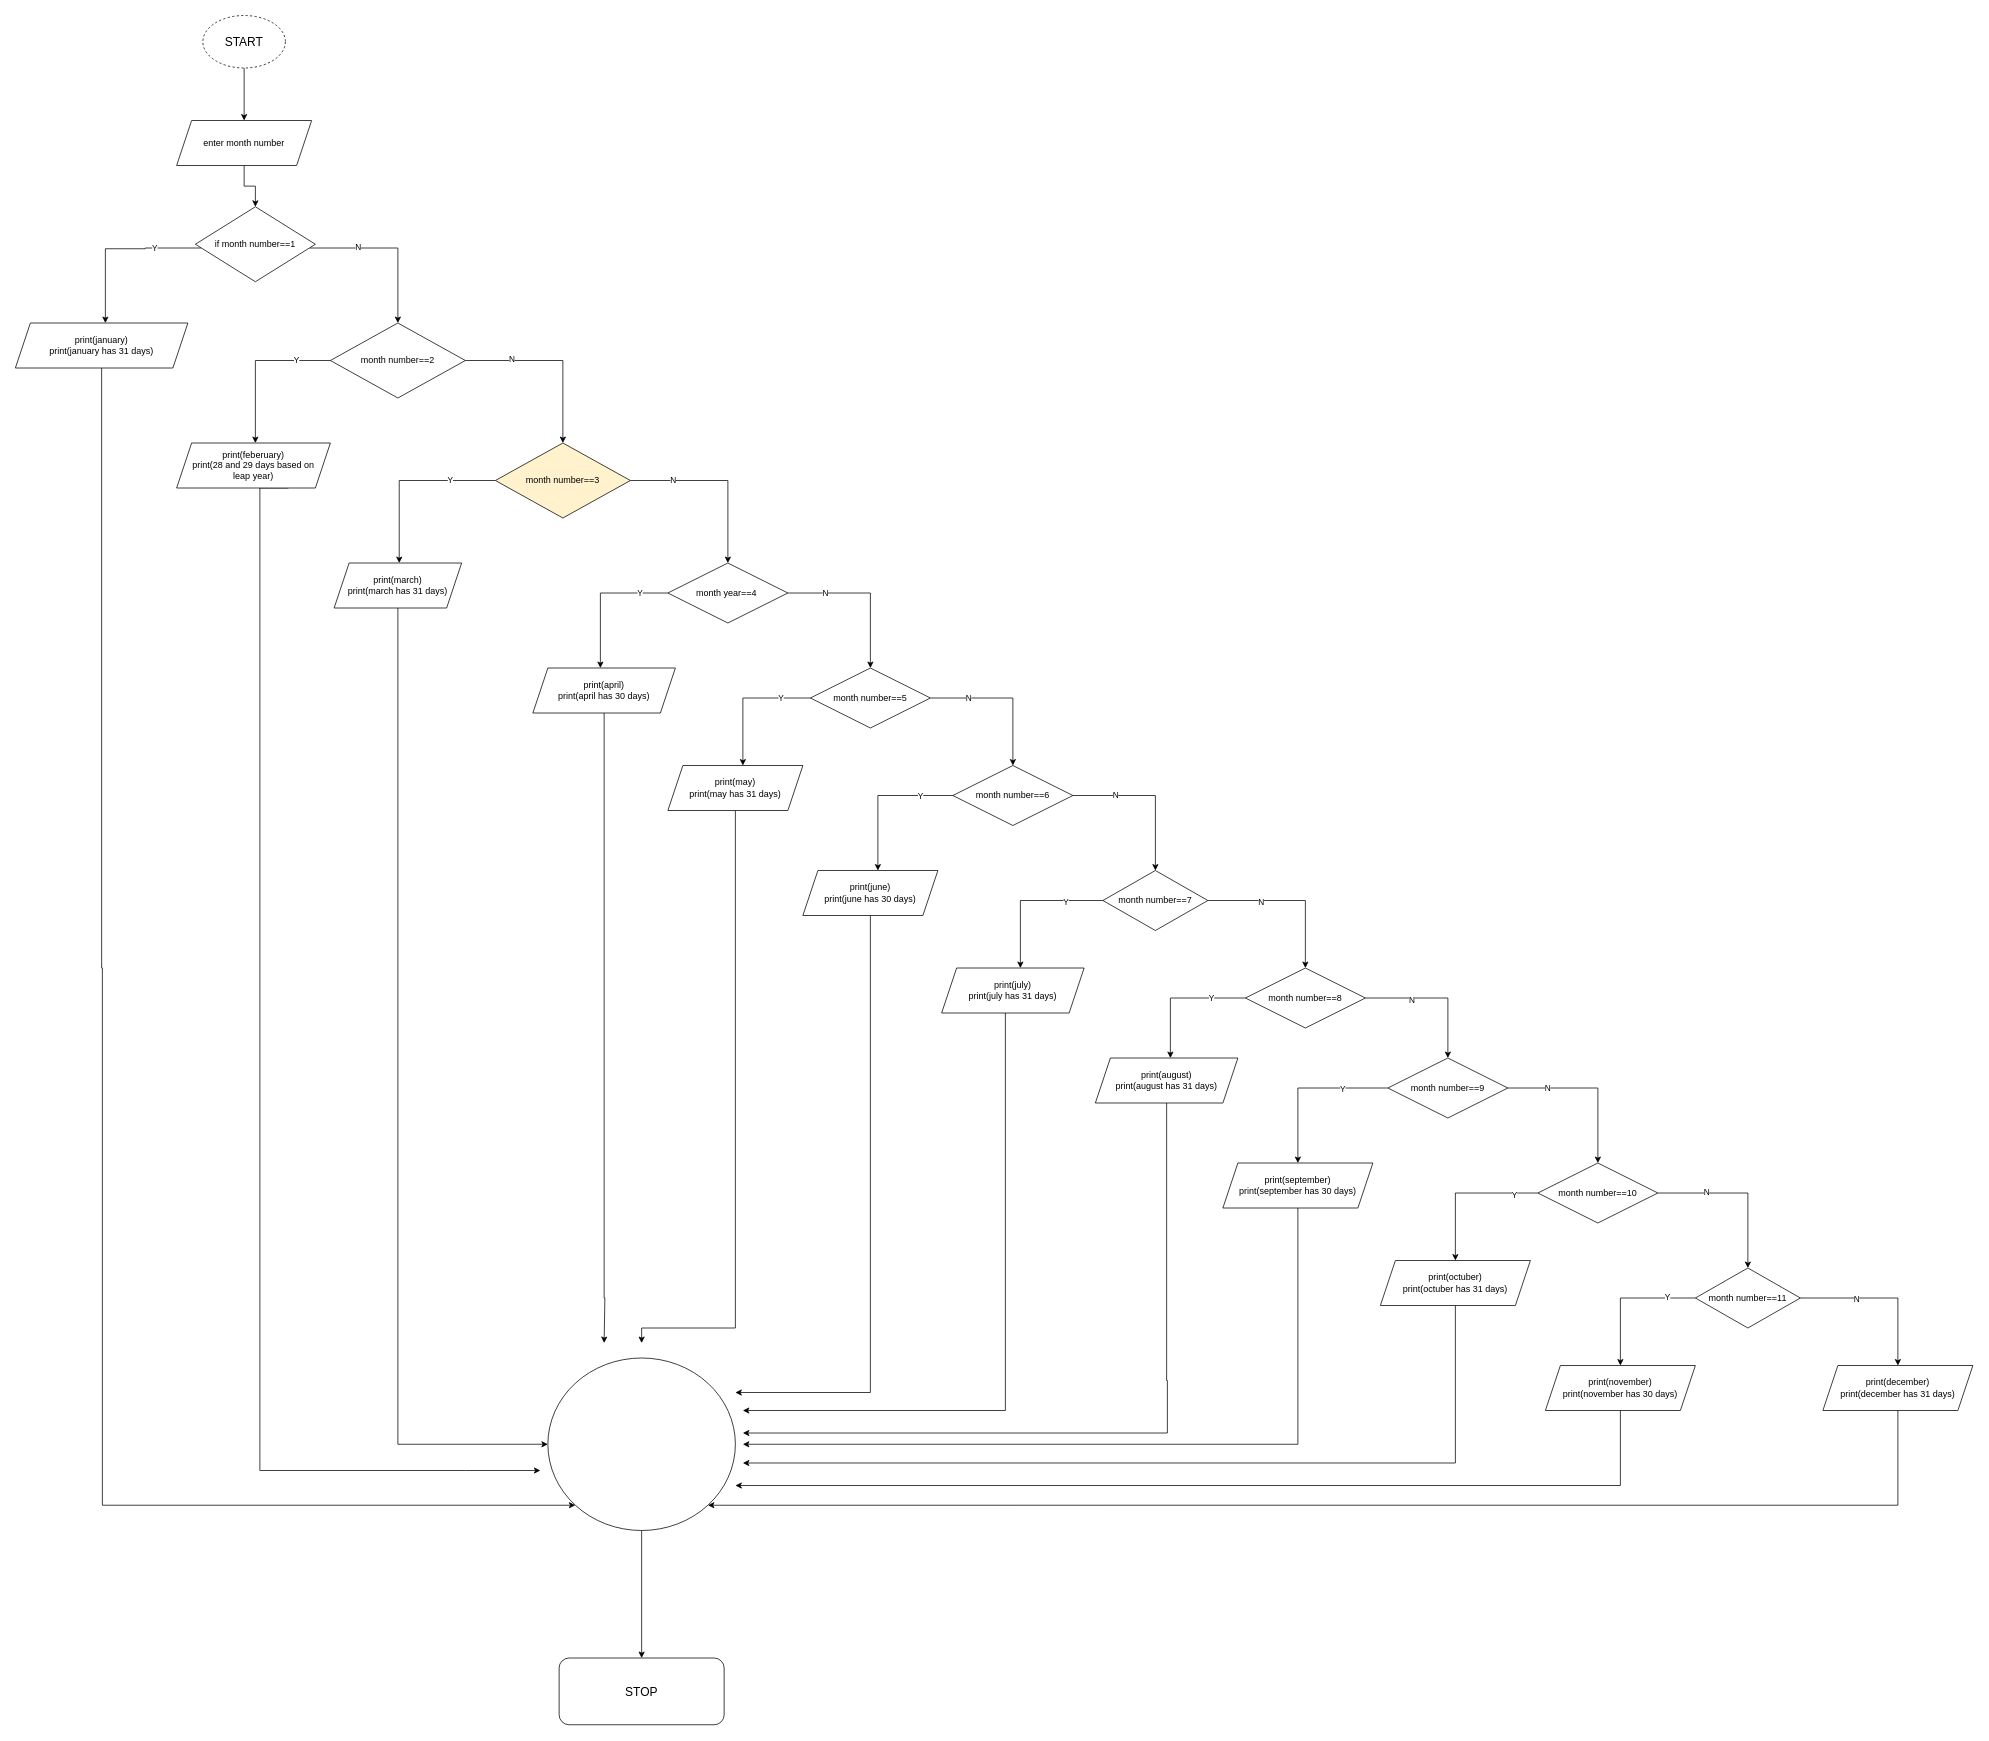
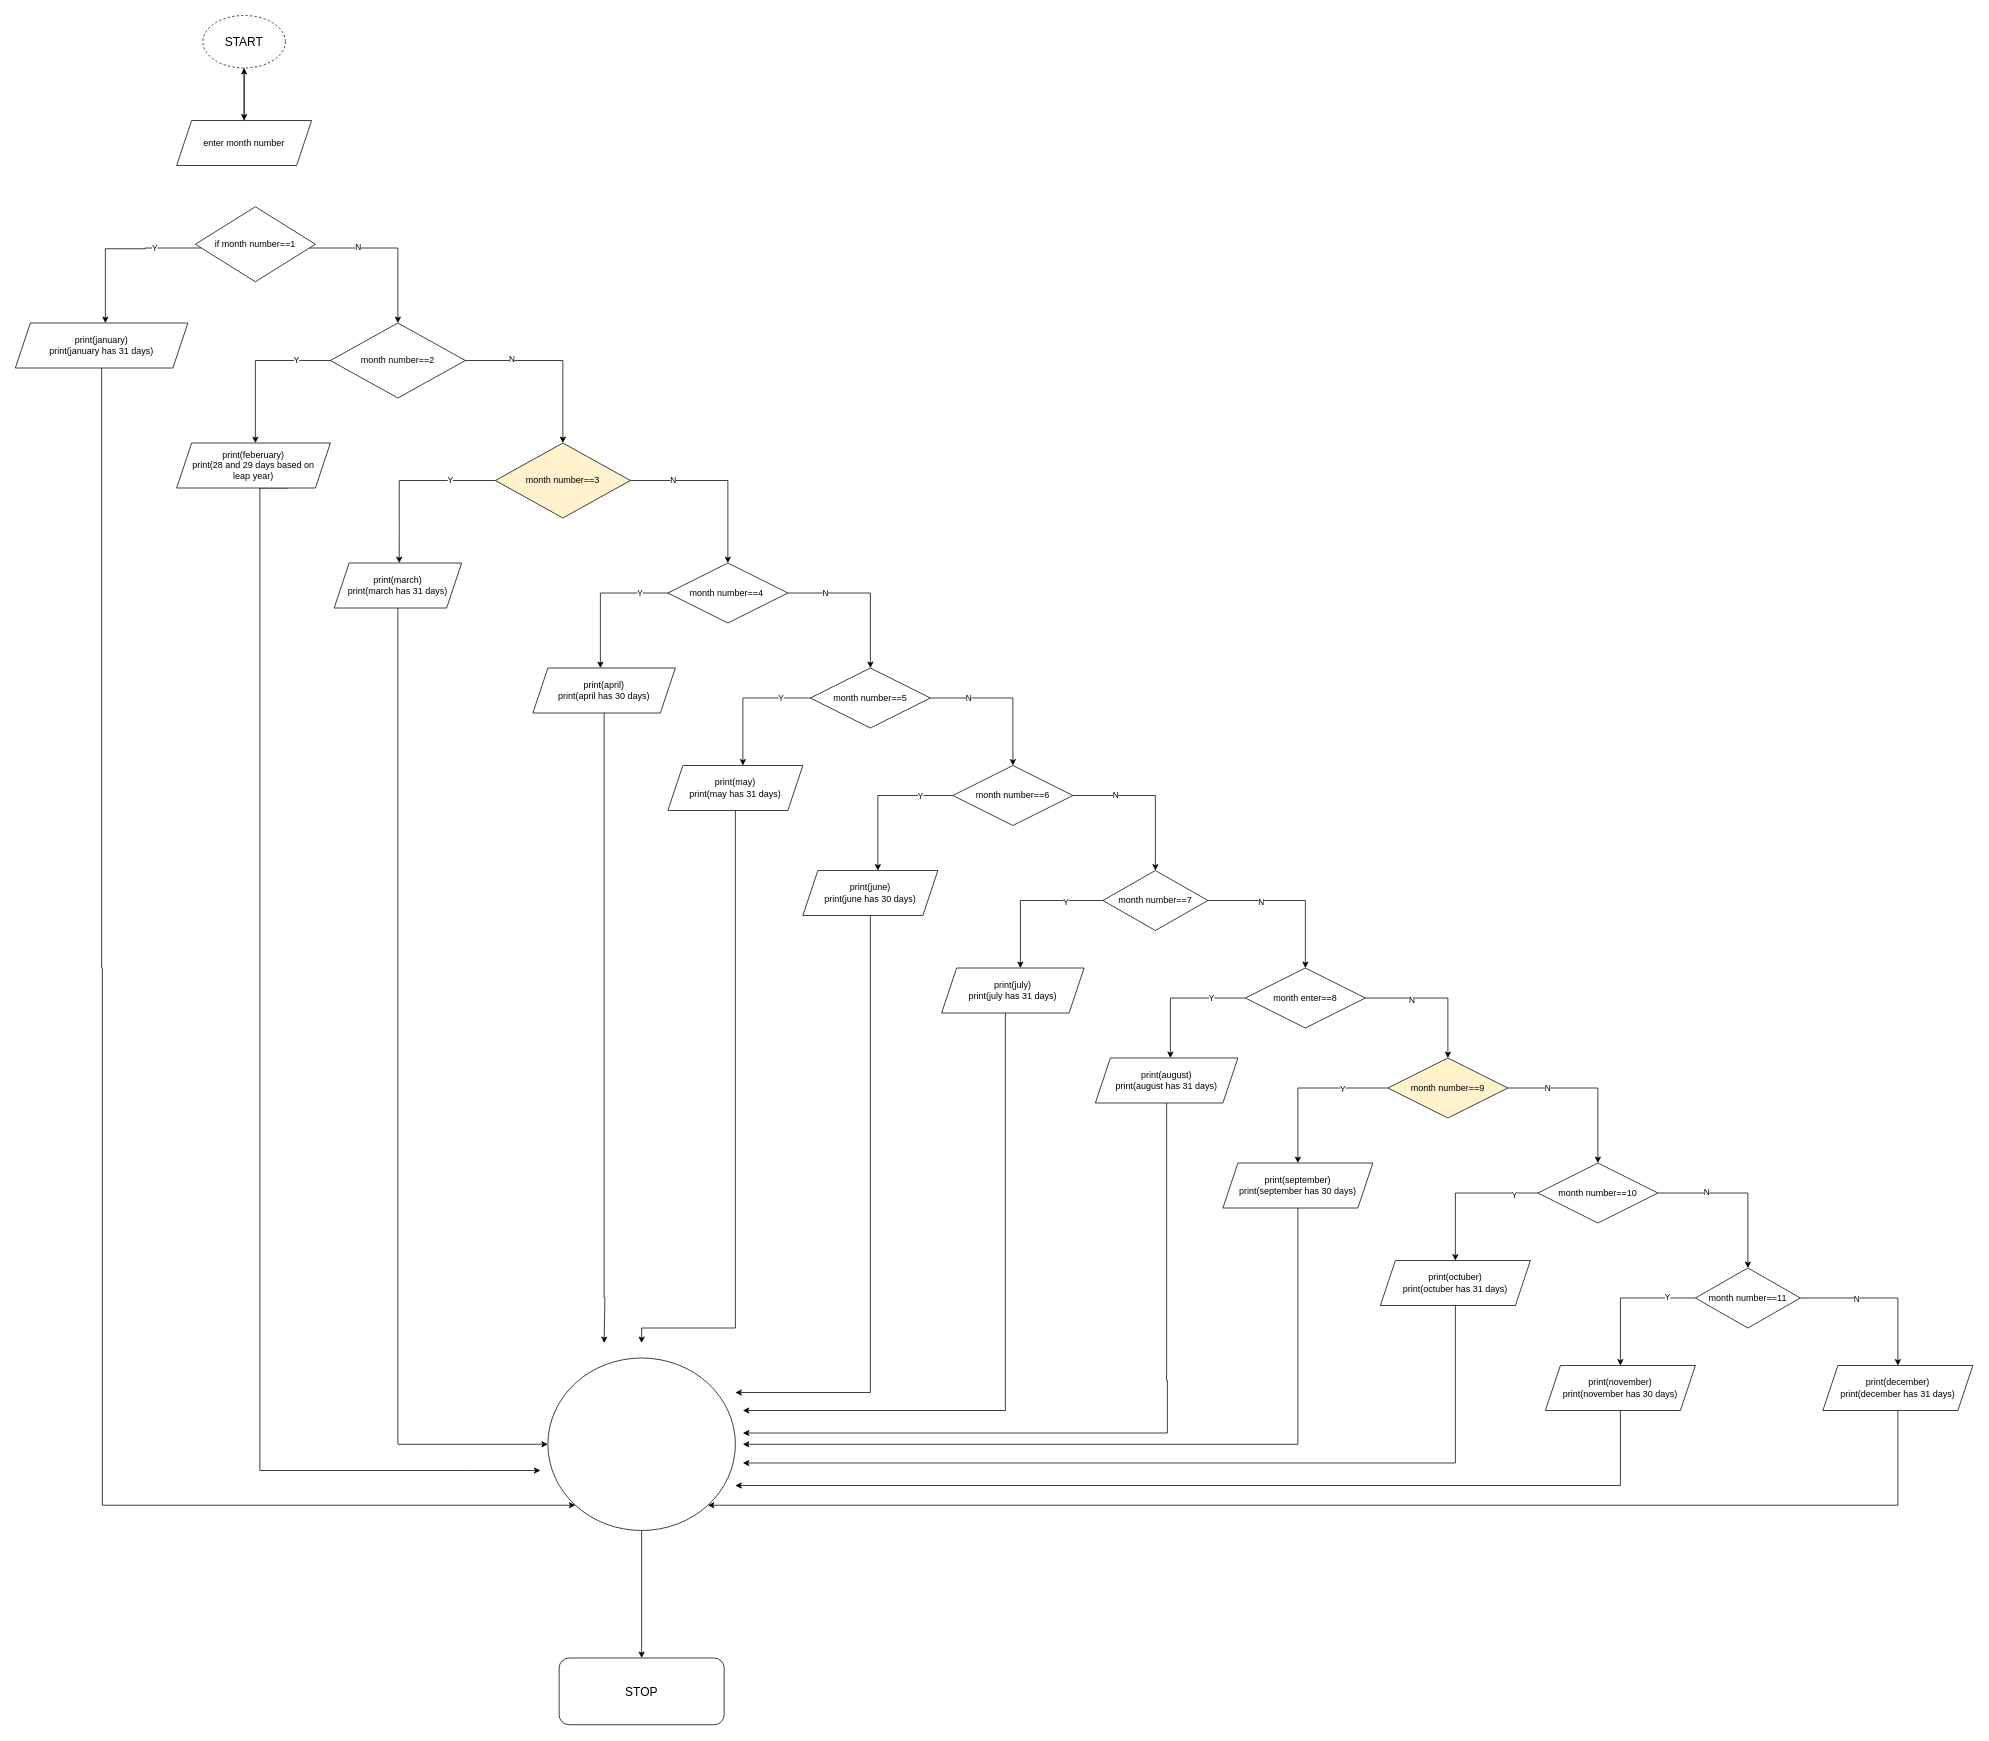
(255, 186) -> (244, 118)
(728, 593) -> (728, 593)
(1305, 998) -> (1305, 998)
(1448, 1088) -> (1448, 1088)
